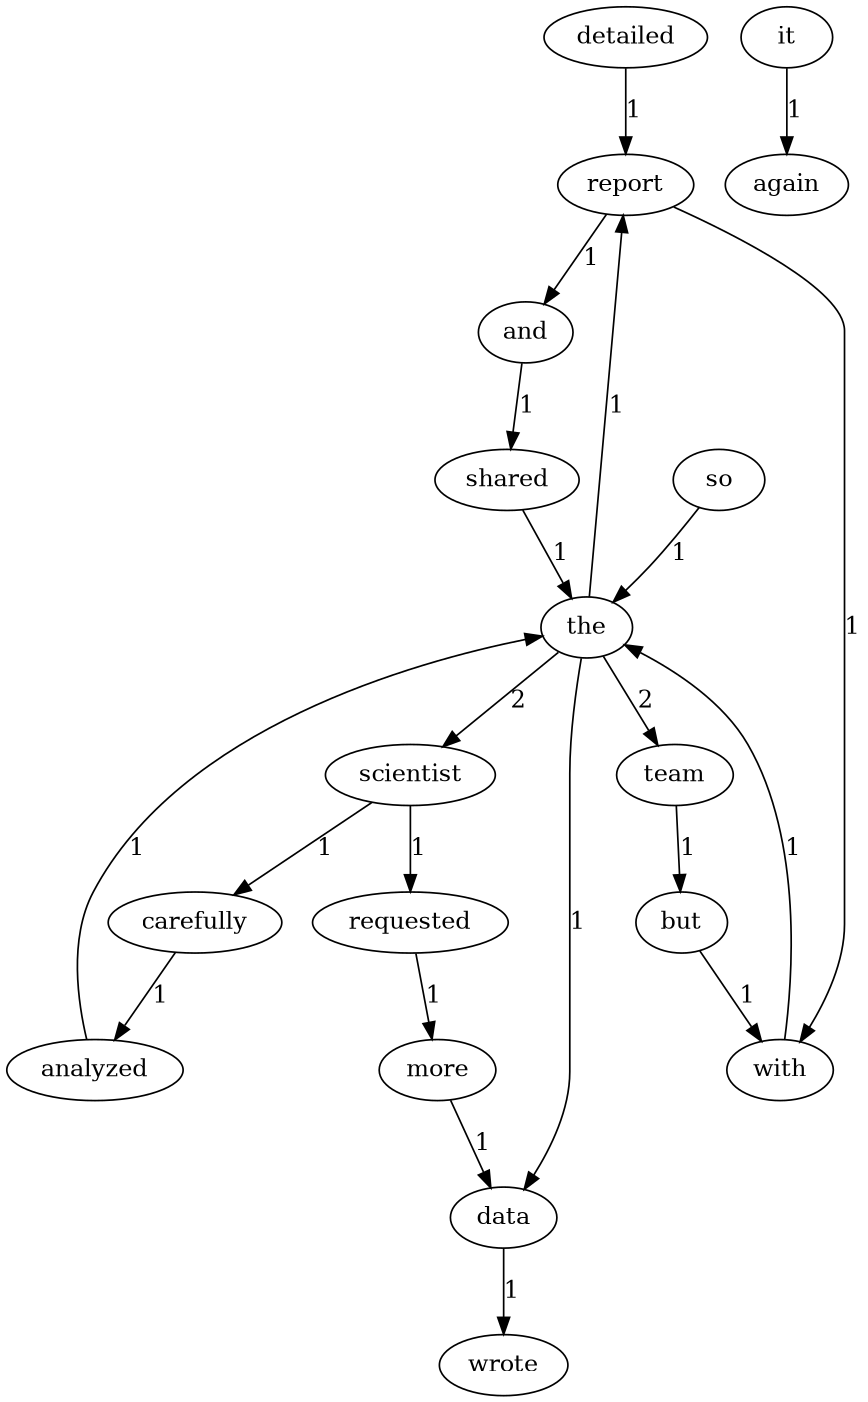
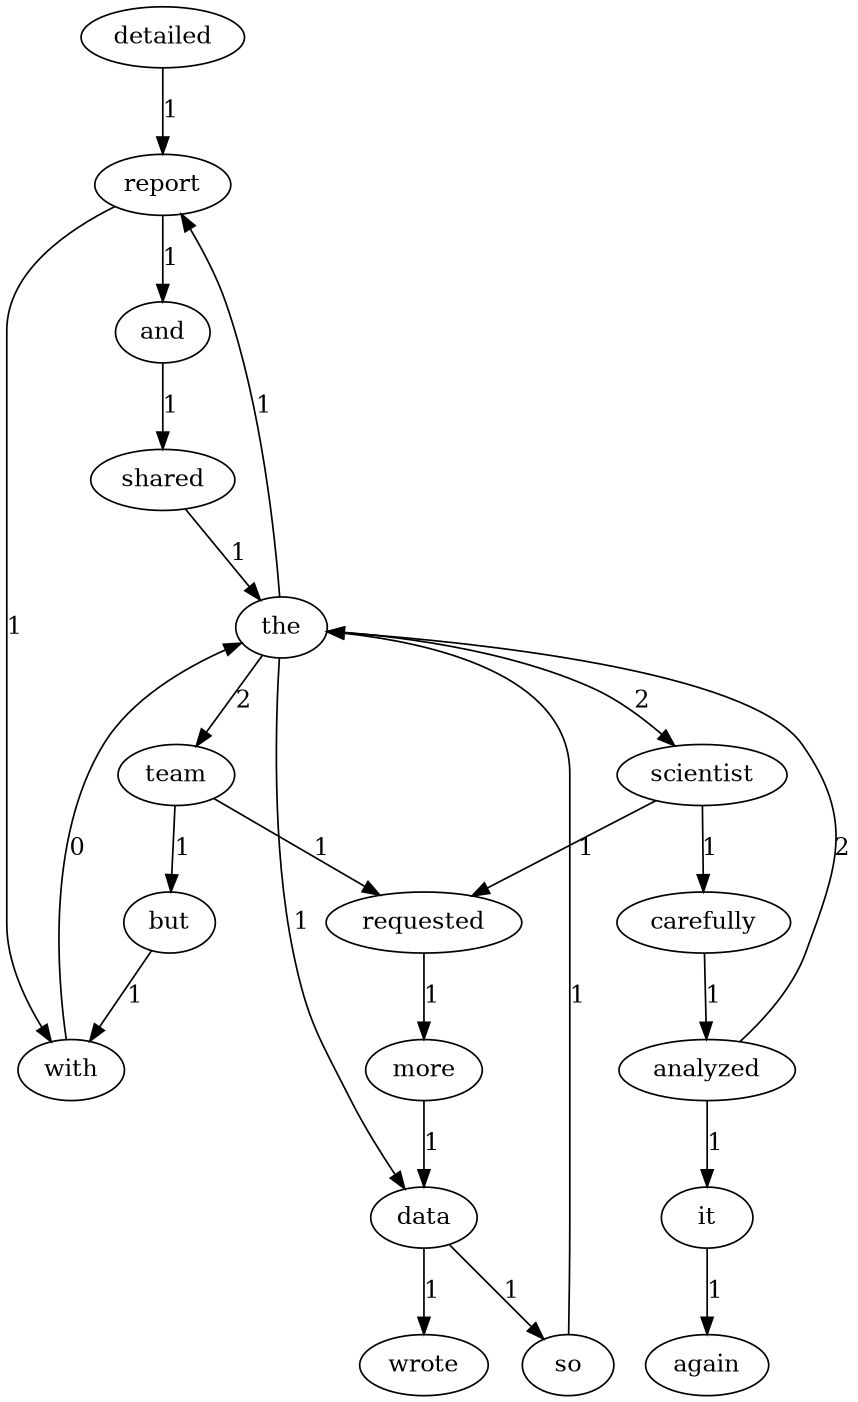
none -> (293, 845)
(137, 849) -> (843, 849)
(794, 849) -> (78, 849)
none -> (707, 1135)
none -> (490, 1286)
